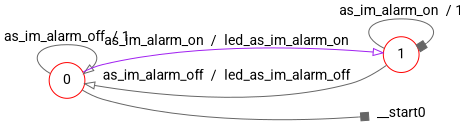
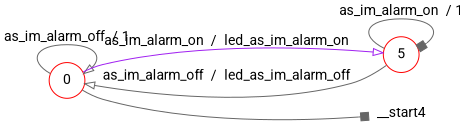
(401, 55) -> (401, 55)
(401, 113) -> (401, 113)
